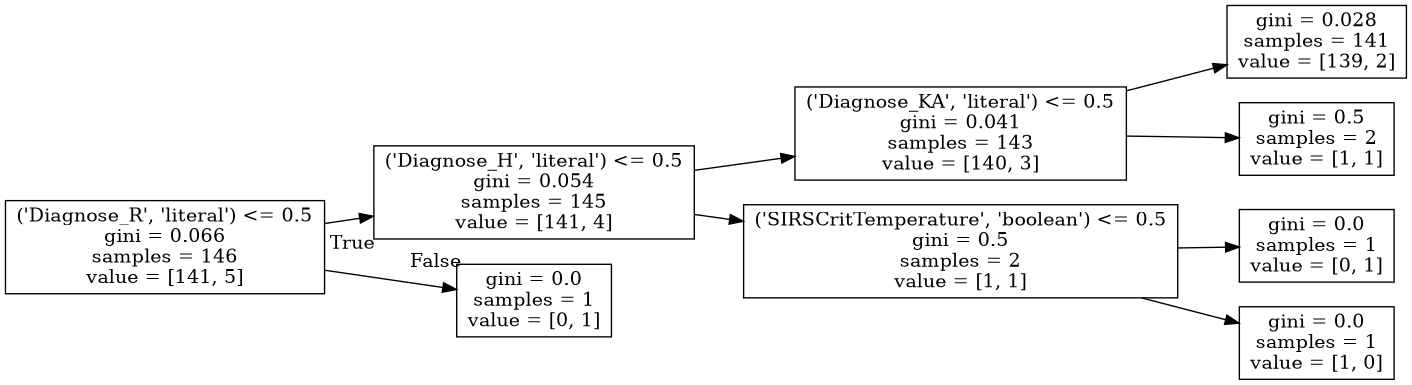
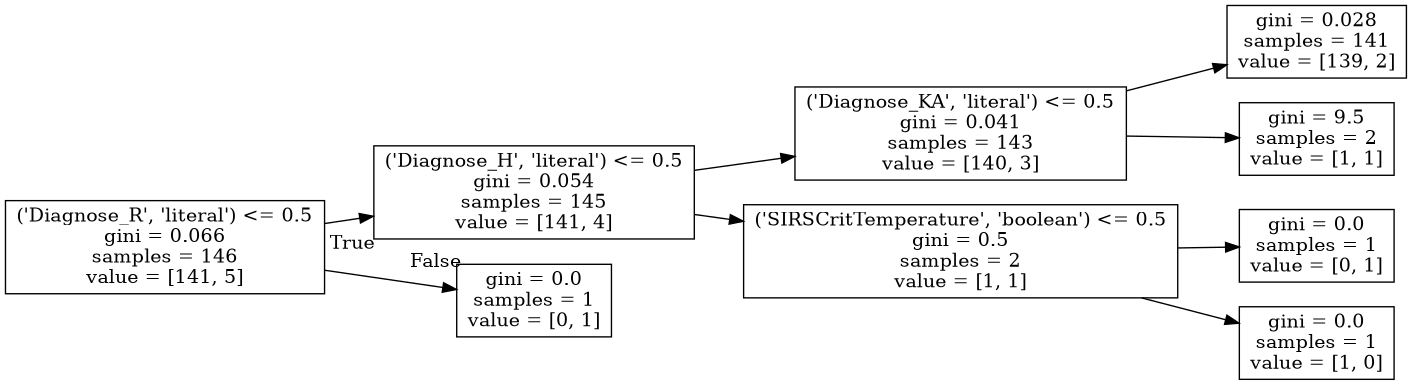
(1317, 139) -> (1317, 139)
